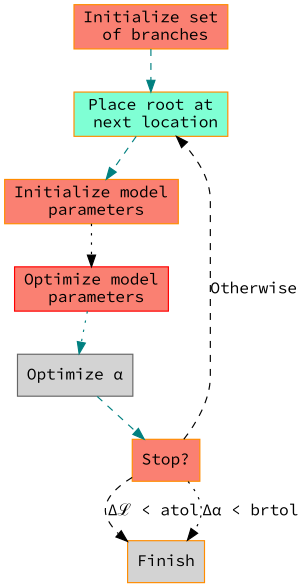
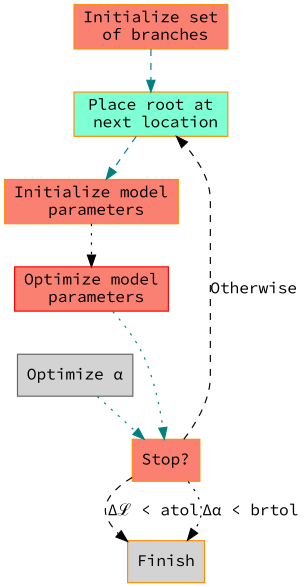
(84, 327) -> (147, 365)
(116, 414) -> (116, 414)
